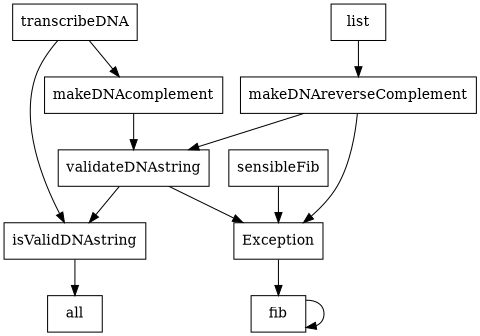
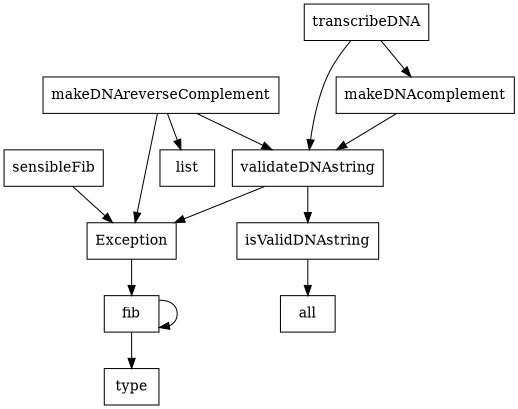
(358, 54) -> (172, 127)
(31, 126) -> (323, 87)
none -> (132, 387)
